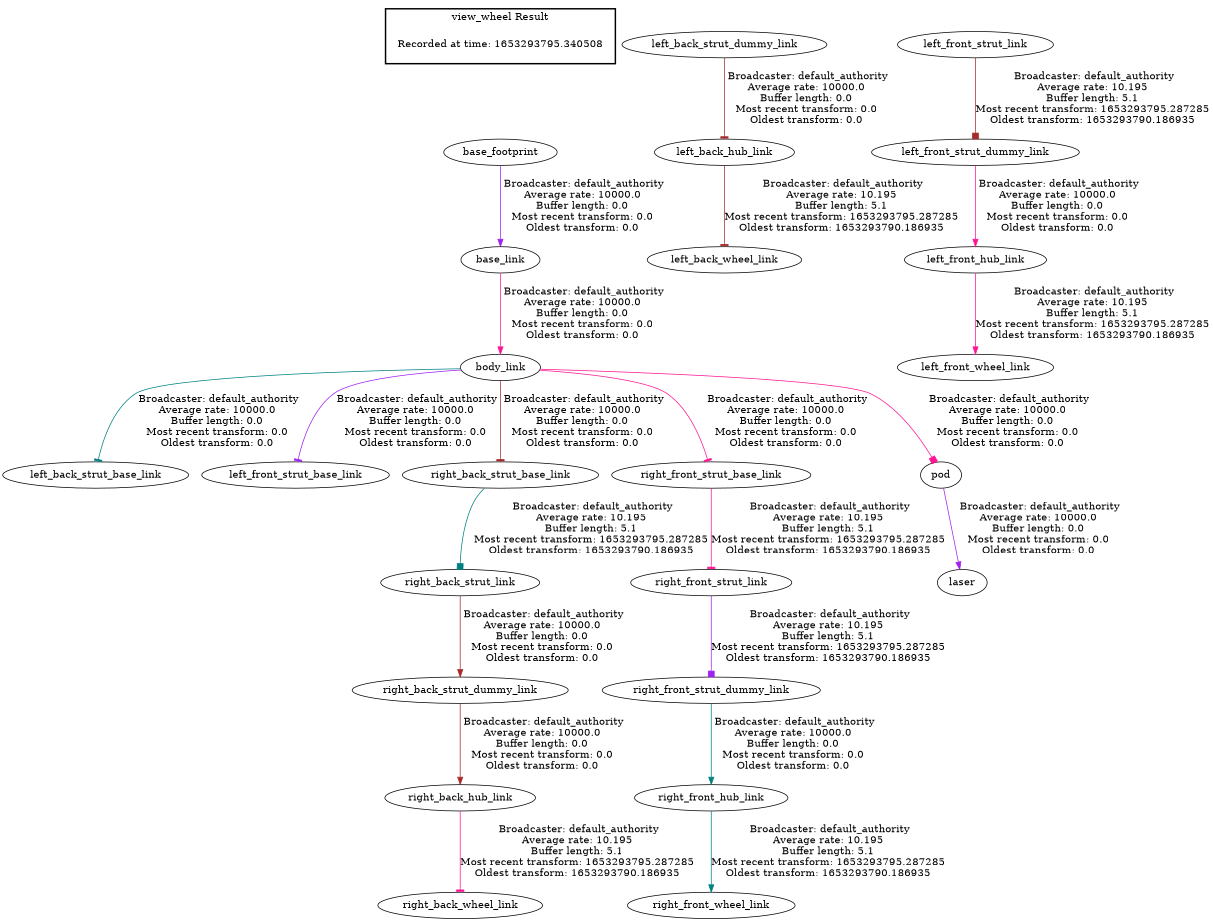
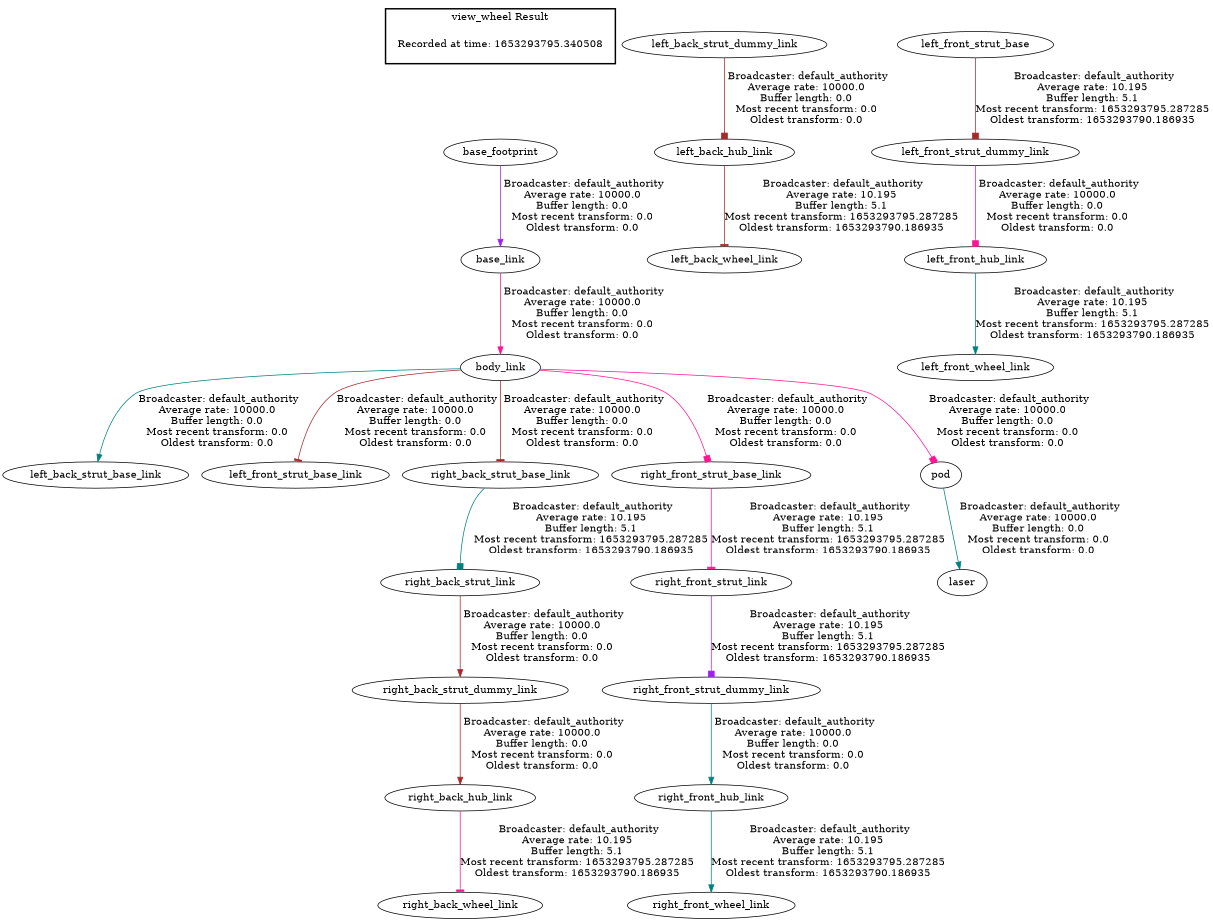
(975, 45) -> (975, 45)
(724, 97) -> (724, 97)
(975, 202) -> (975, 202)
(975, 310) -> (975, 310)
(259, 376) -> (259, 376)
(360, 383) -> (360, 383)
(642, 384) -> (642, 384)
(951, 525) -> (951, 525)
